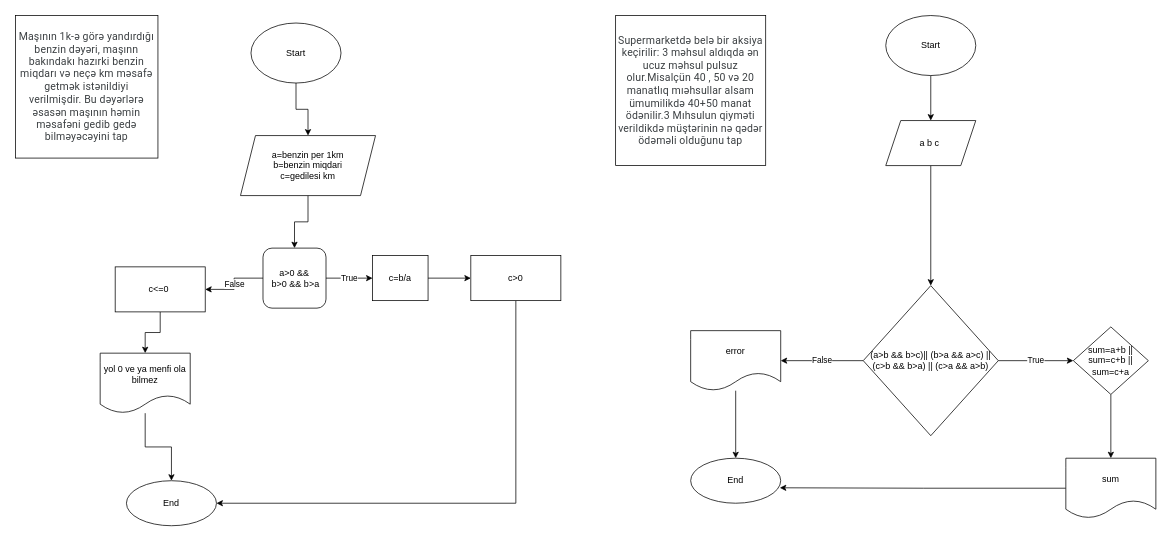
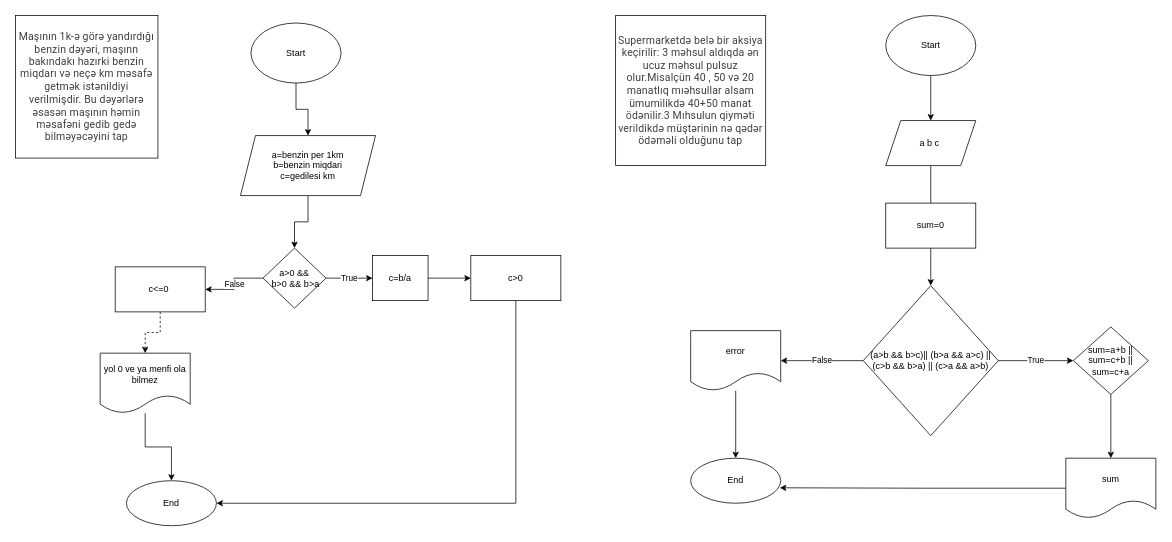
none -> (930, 225)
(294, 278) -> (294, 278)
(156, 332) -> (156, 332)
